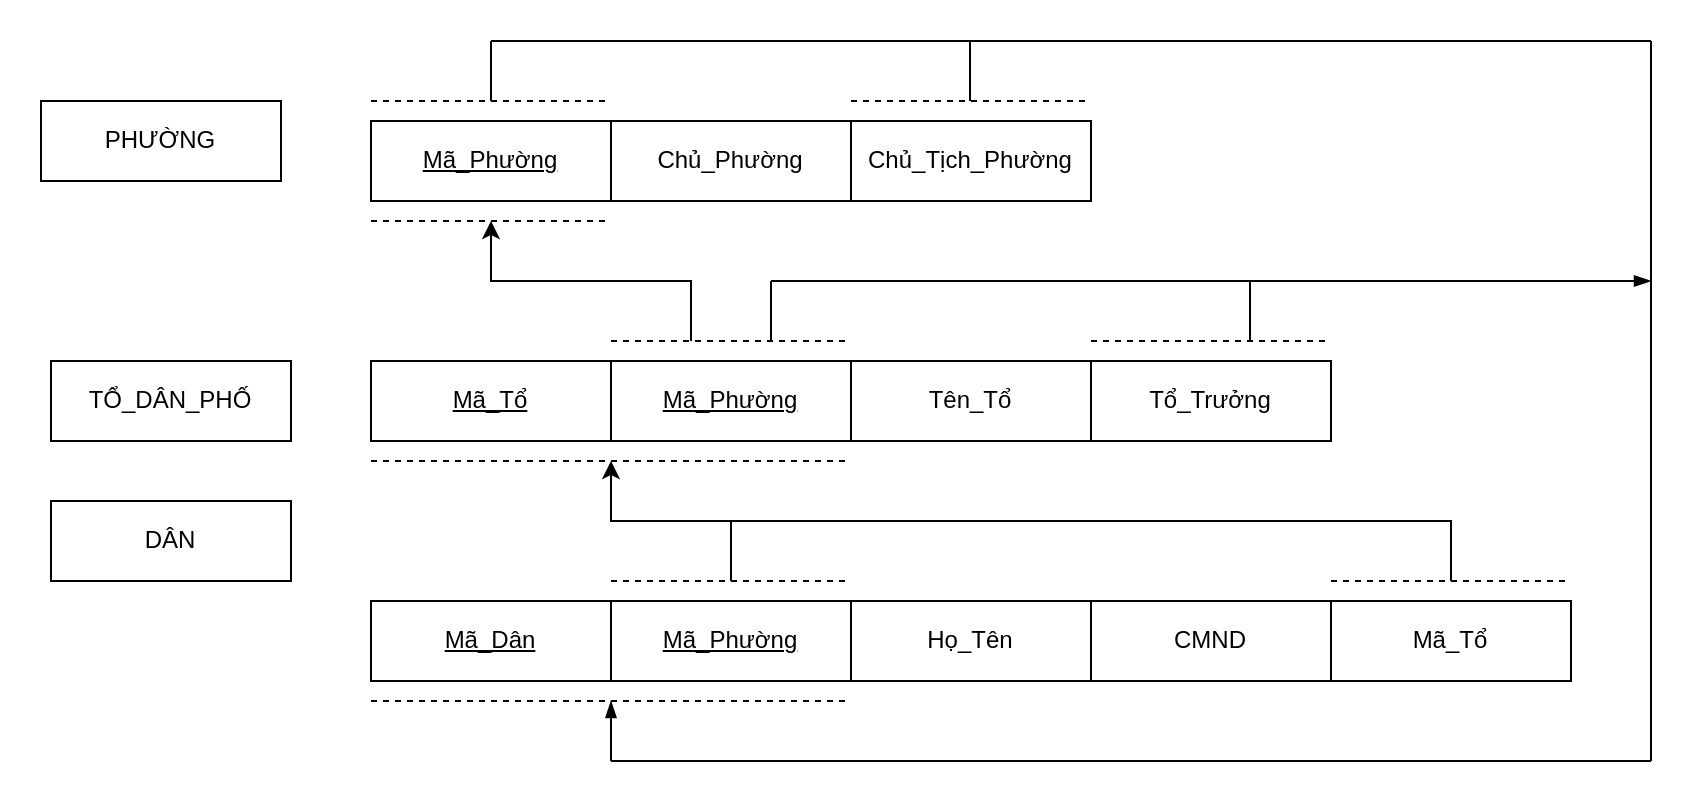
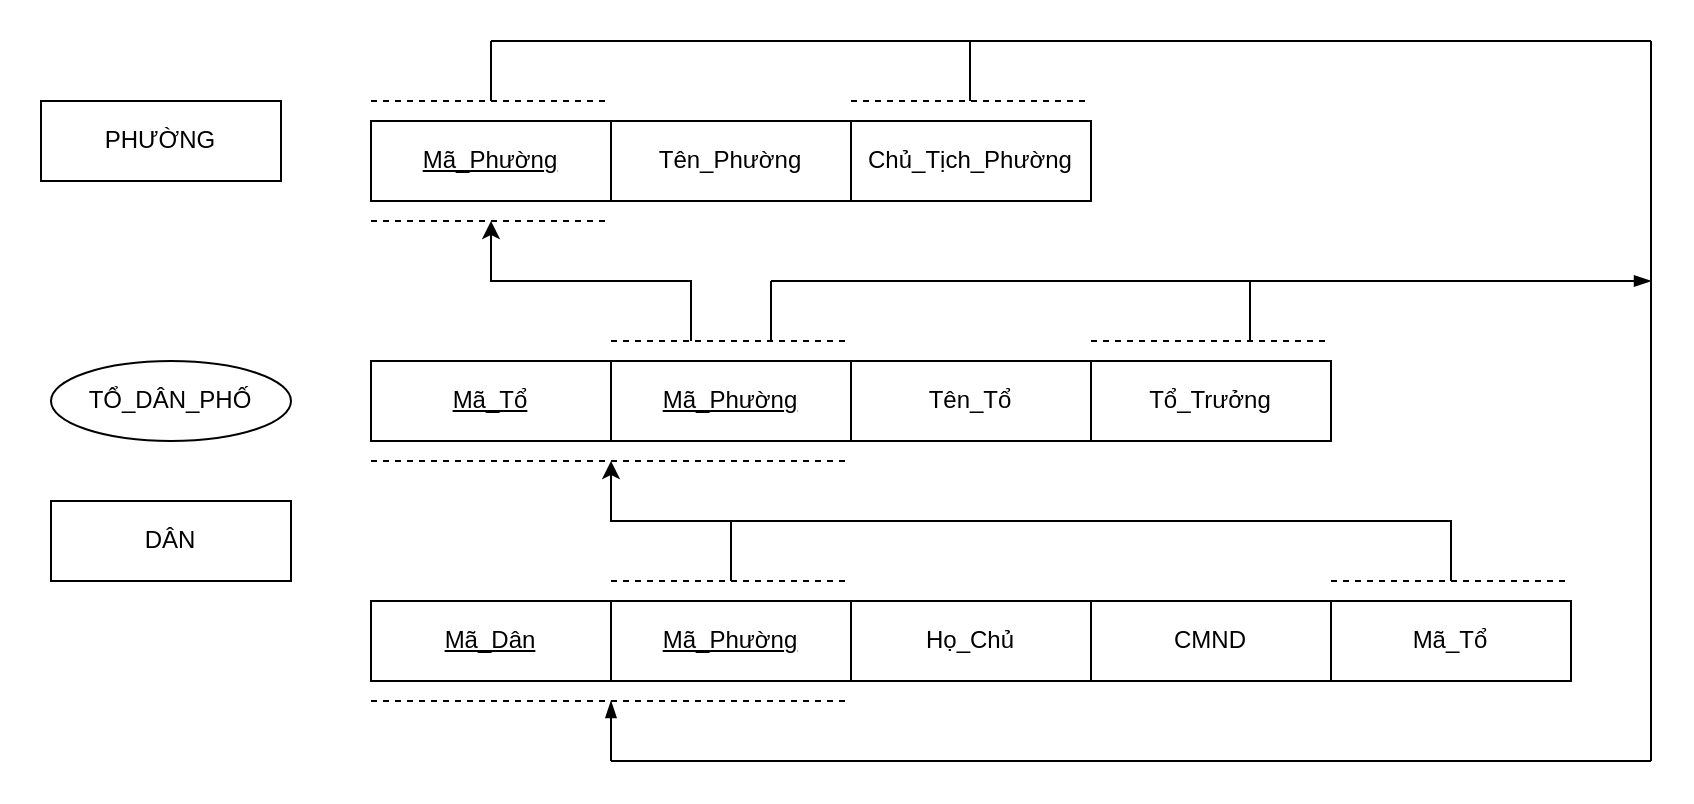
(731, 161) -> (731, 161)
(171, 401) -> (171, 401)
(971, 641) -> (971, 641)
